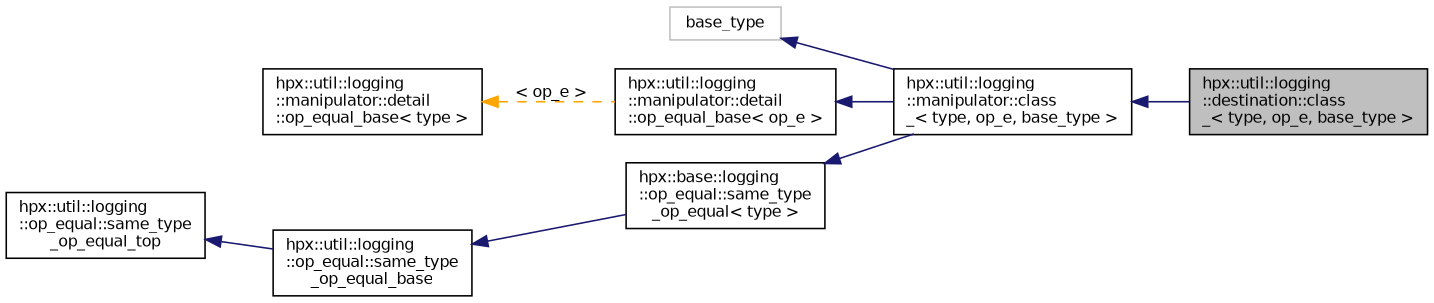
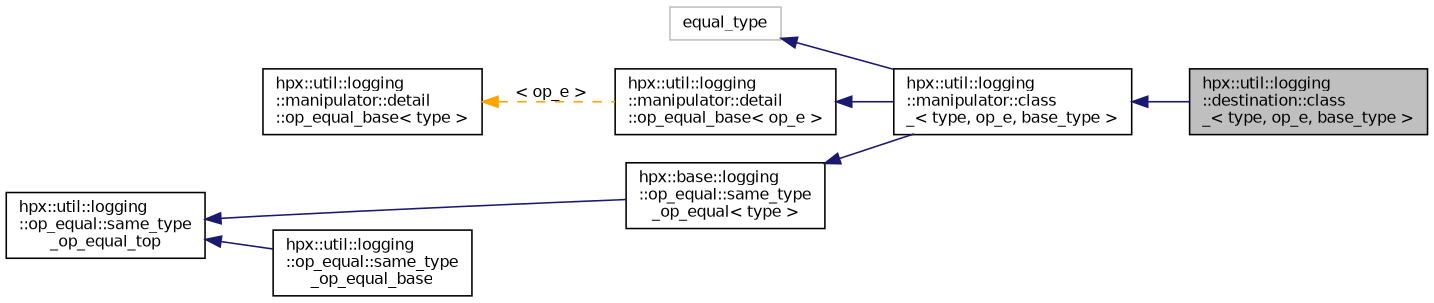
(726, 23) -> (726, 23)
(557, 228) -> (423, 208)
